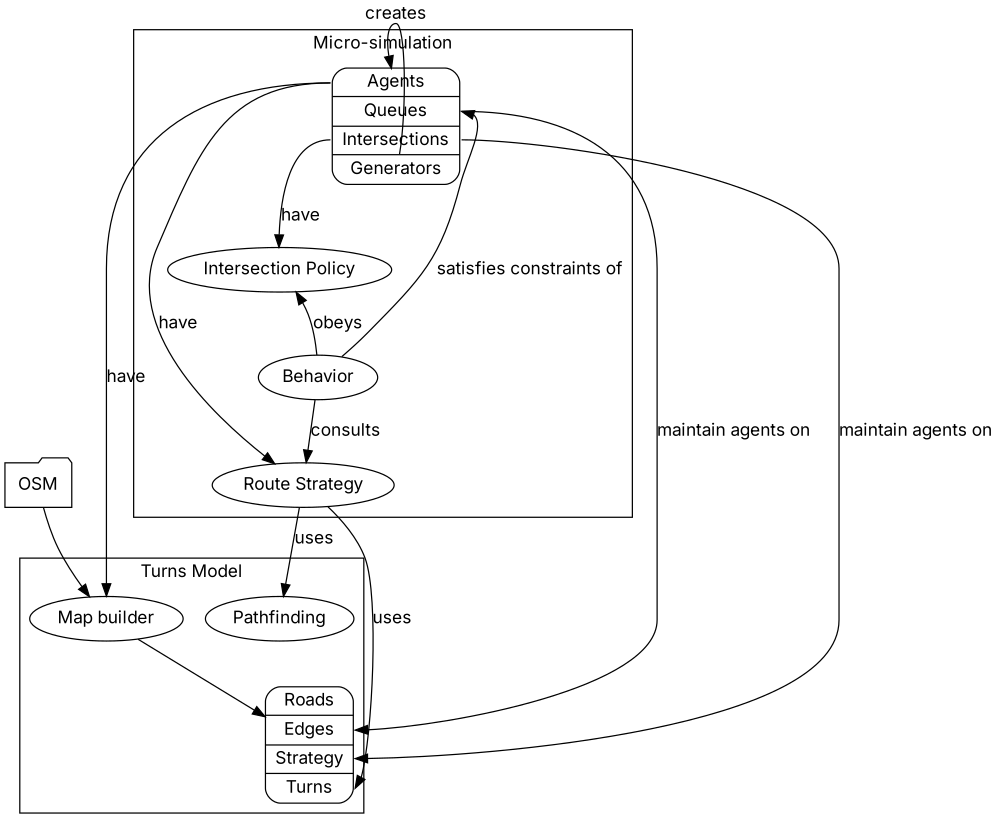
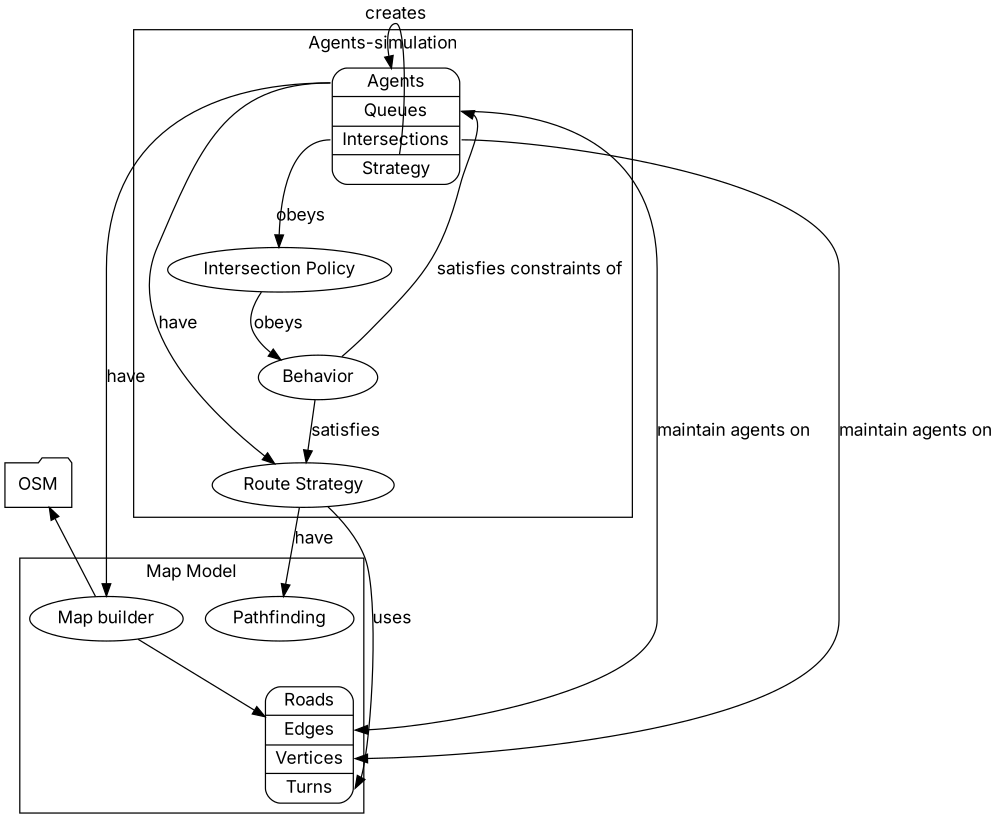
(383, 44) -> (383, 44)
(396, 169) -> (396, 169)
(301, 216) -> (301, 216)
(312, 328) -> (251, 324)
(346, 431) -> (346, 431)
(314, 539) -> (314, 539)
(59, 549) -> (71, 550)
(192, 572) -> (192, 572)
(309, 759) -> (309, 759)
